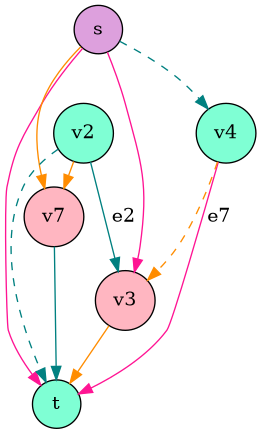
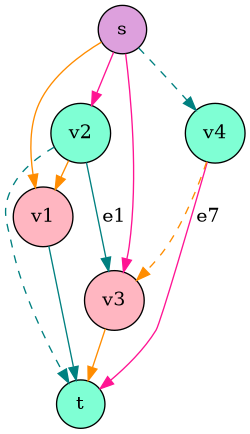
(6, 204) -> (105, 73)
(54, 217) -> (43, 217)
(124, 217) -> (114, 217)
